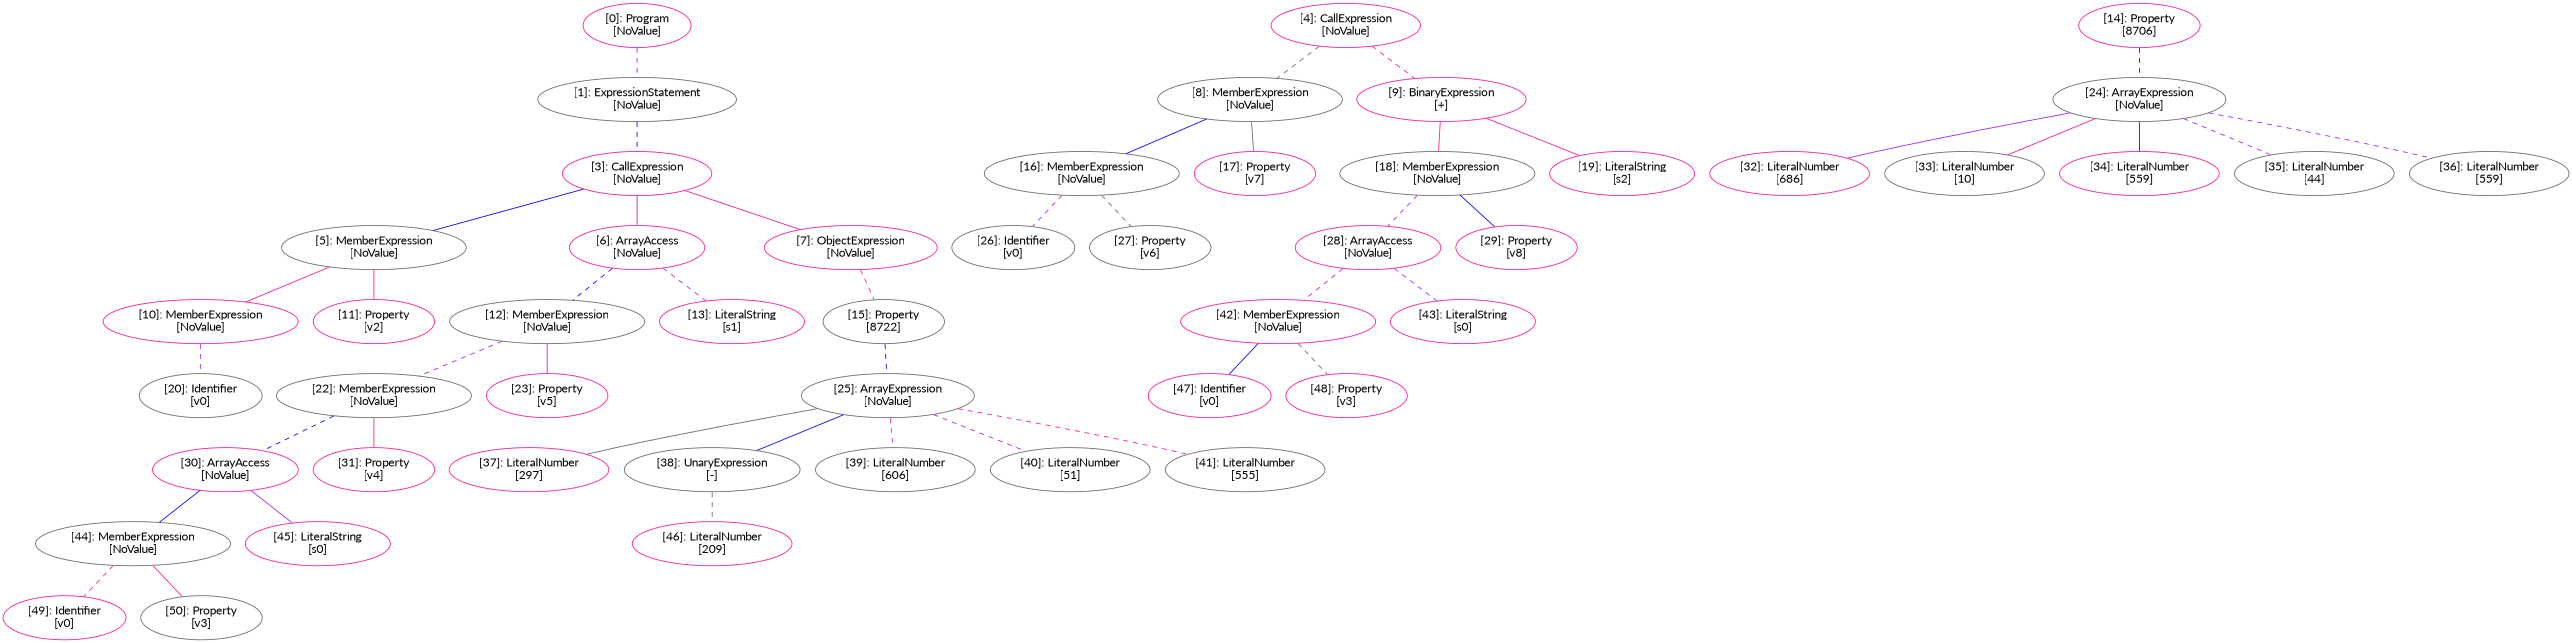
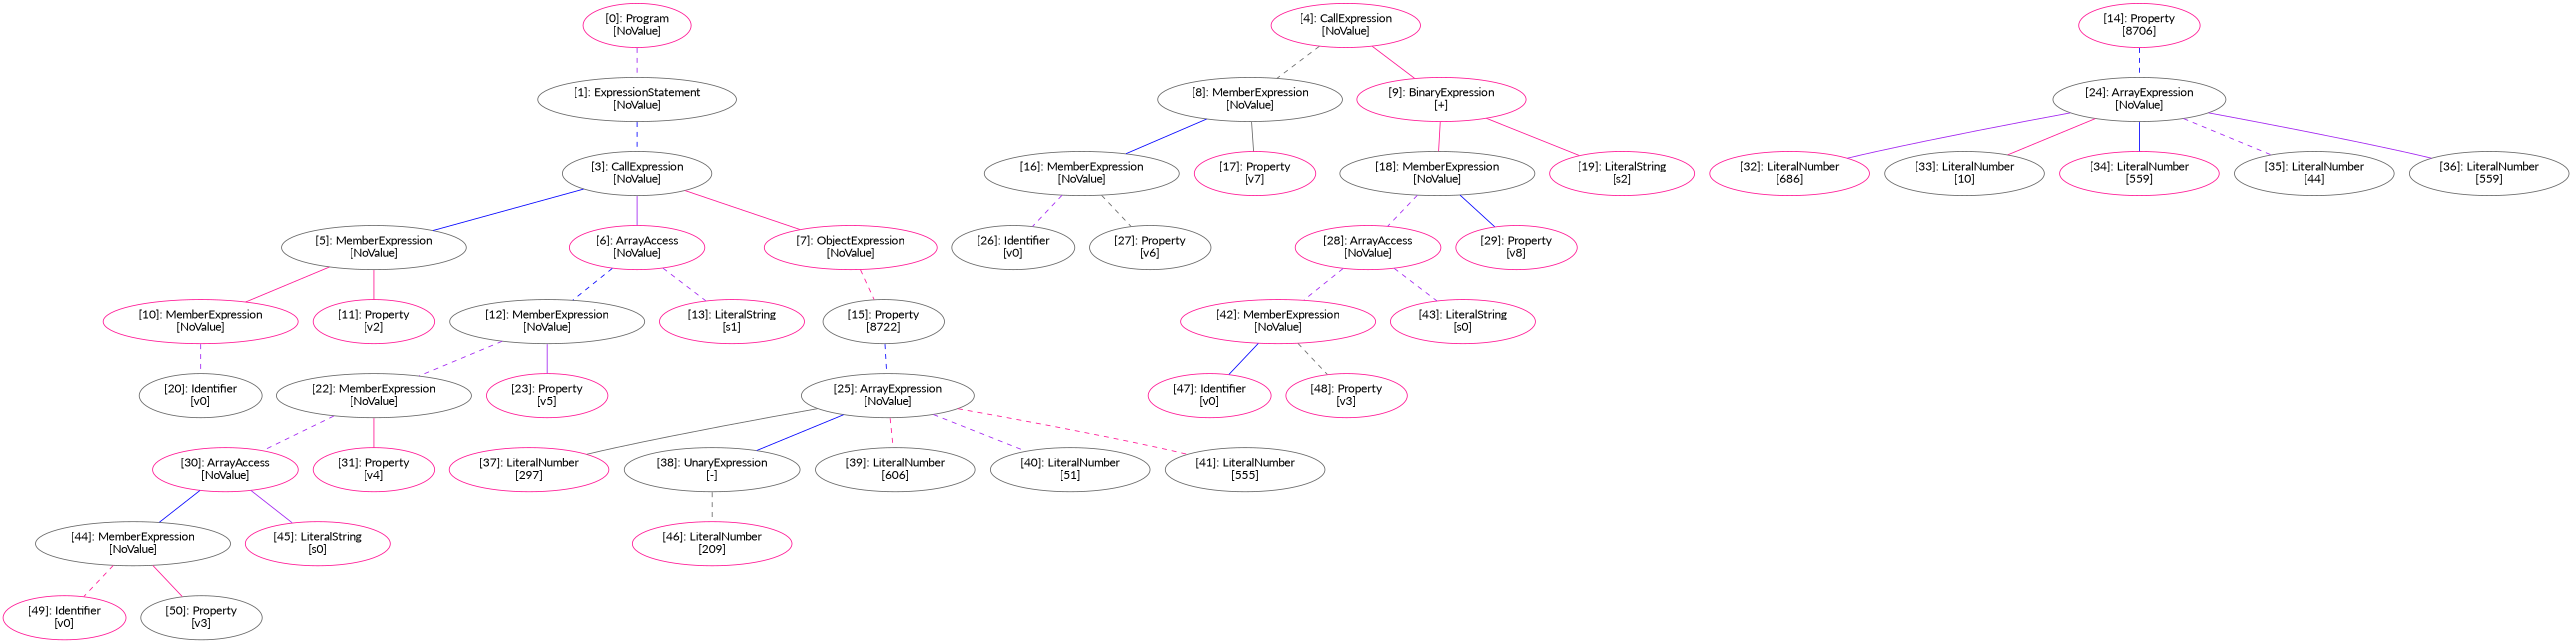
(1393, 62) -> (1393, 62)
(2320, 134) -> (2320, 134)
(637, 174) -> (637, 174)
(298, 433) -> (298, 433)
